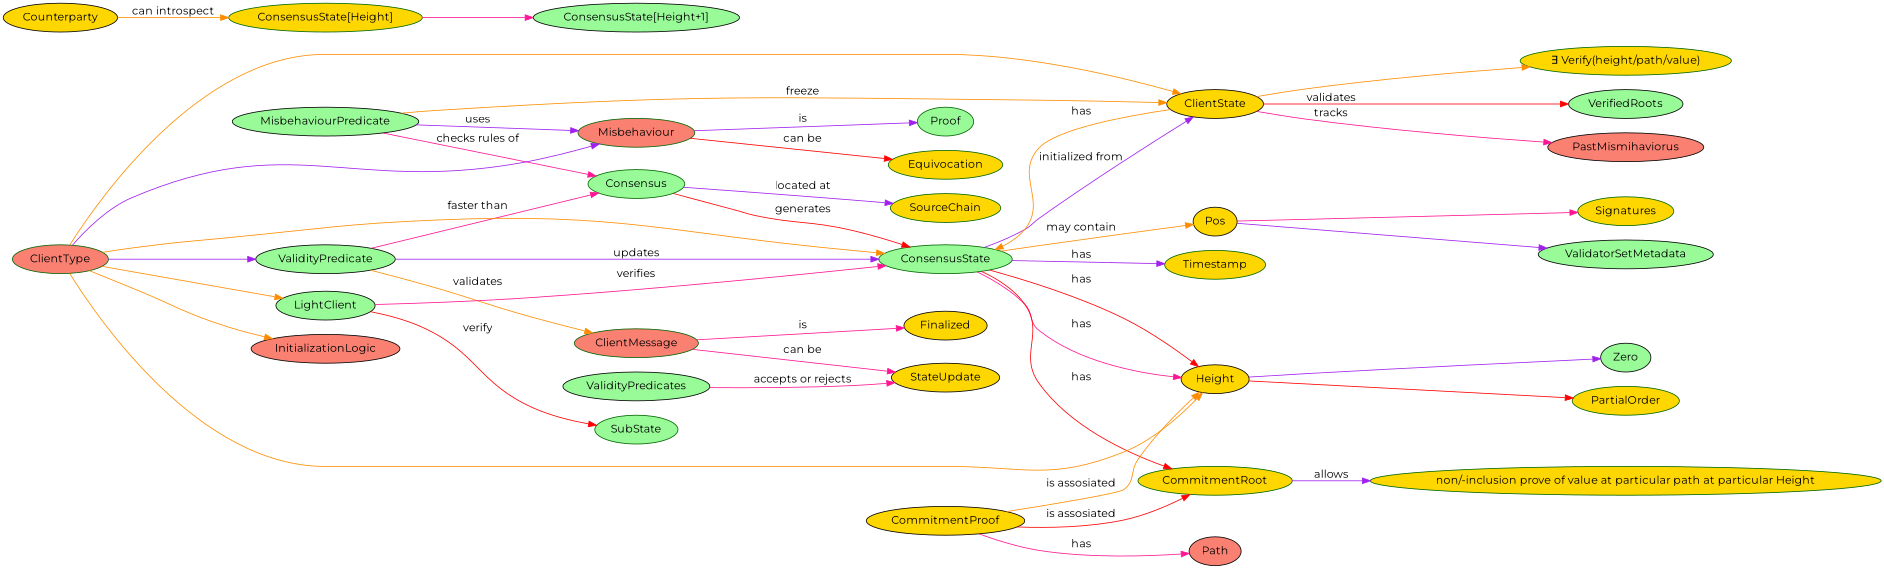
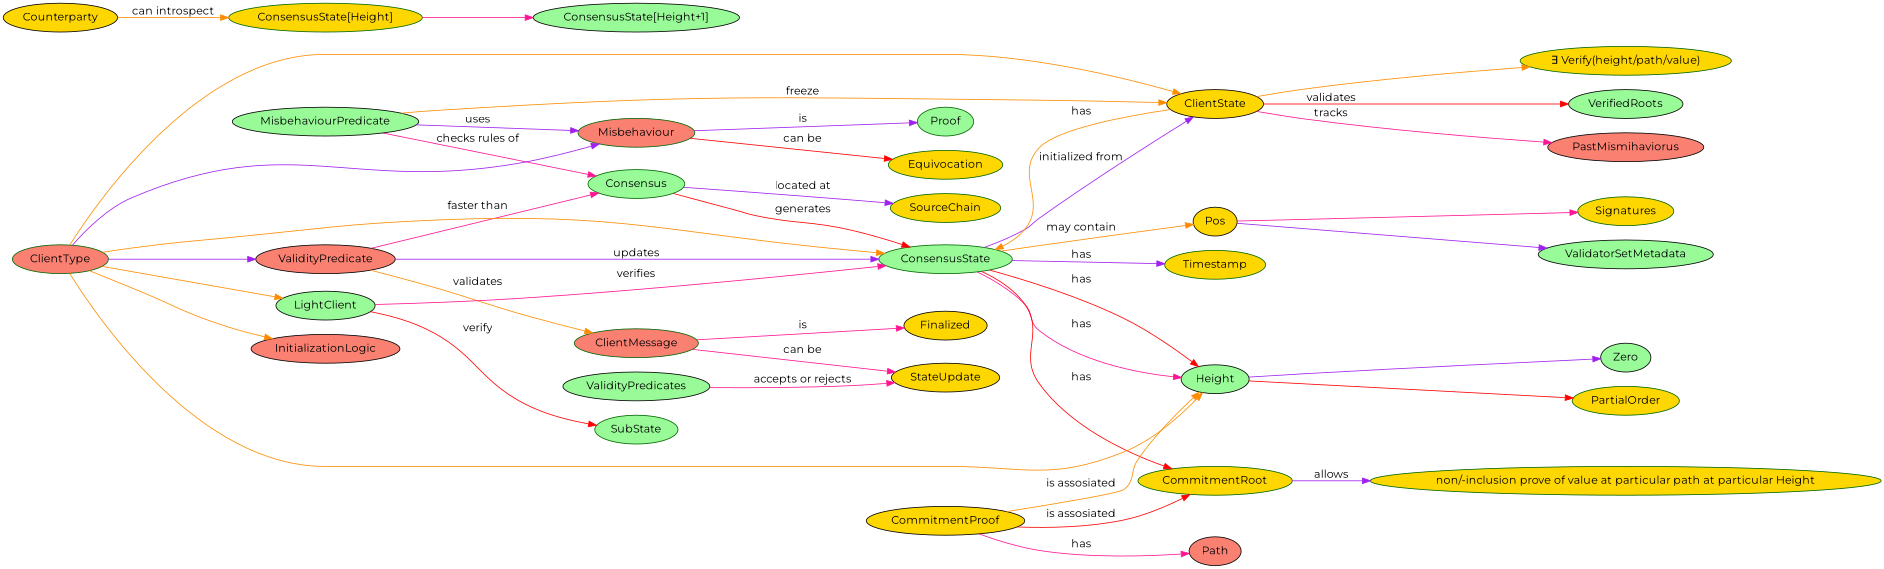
(326, 259) -> (326, 259)
(1215, 379) -> (1215, 379)
